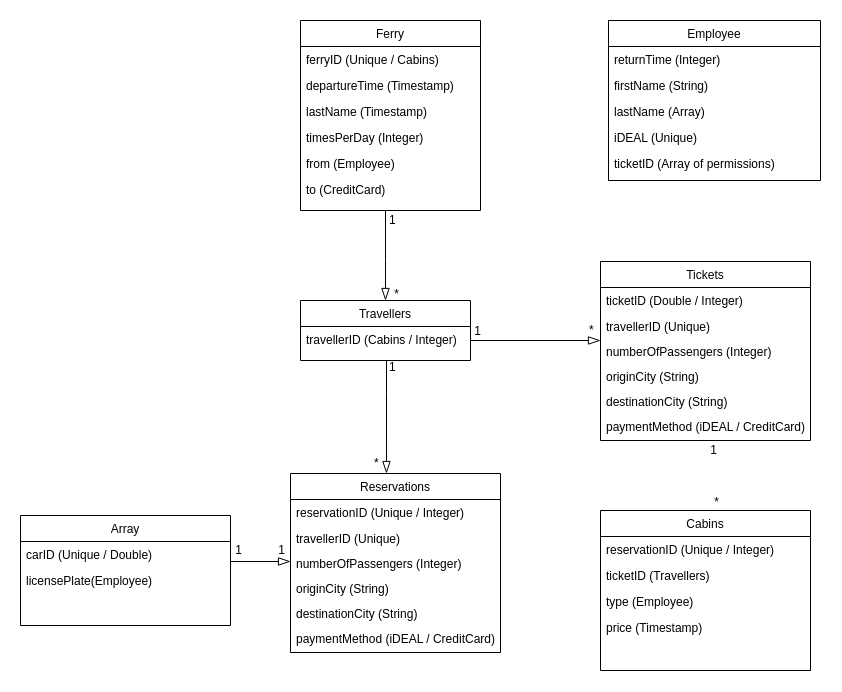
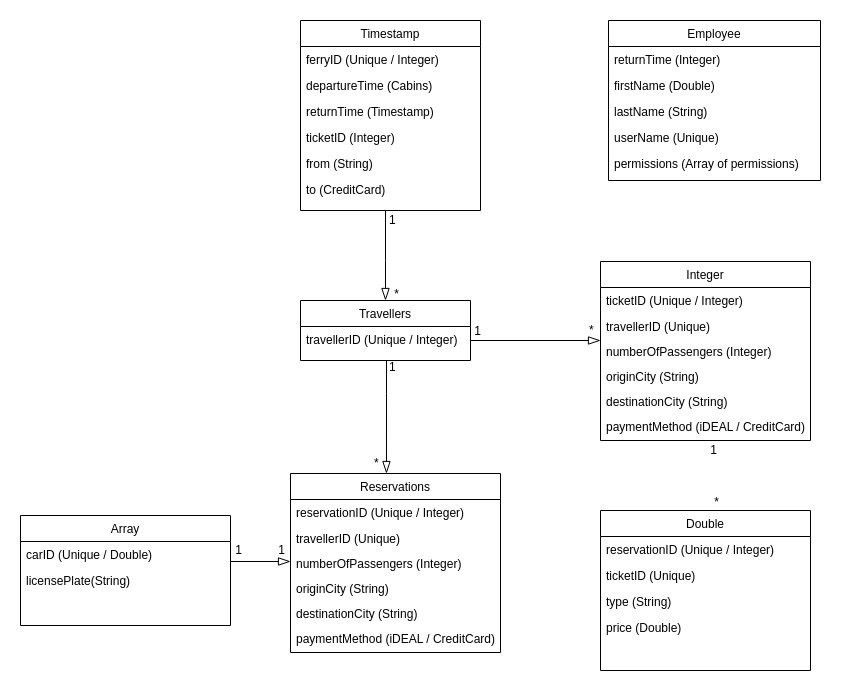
(390, 34) -> (390, 34)
(382, 60) -> (387, 60)
(385, 86) -> (375, 86)
(670, 86) -> (670, 86)
(369, 112) -> (375, 112)
(665, 112) -> (666, 112)
(373, 138) -> (363, 138)
(656, 138) -> (668, 138)
(353, 164) -> (347, 164)
(709, 164) -> (717, 164)
(705, 275) -> (705, 275)
(689, 301) -> (689, 301)
(397, 340) -> (397, 340)
(705, 524) -> (705, 524)
(670, 576) -> (658, 576)
(94, 581) -> (87, 581)
(653, 602) -> (647, 602)
(658, 628) -> (648, 628)
